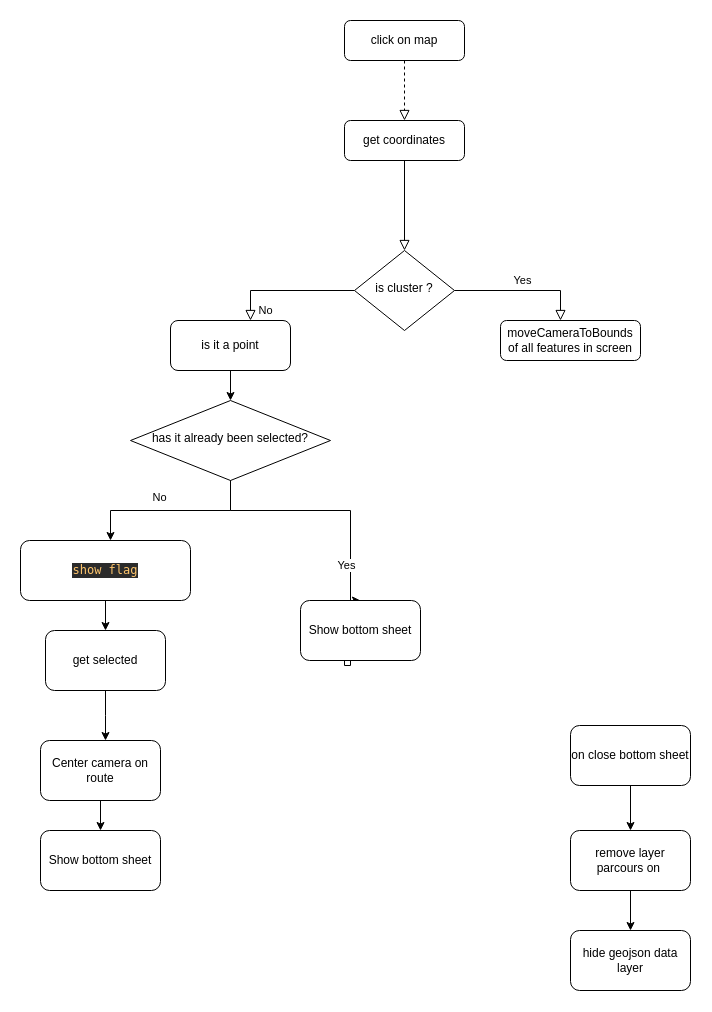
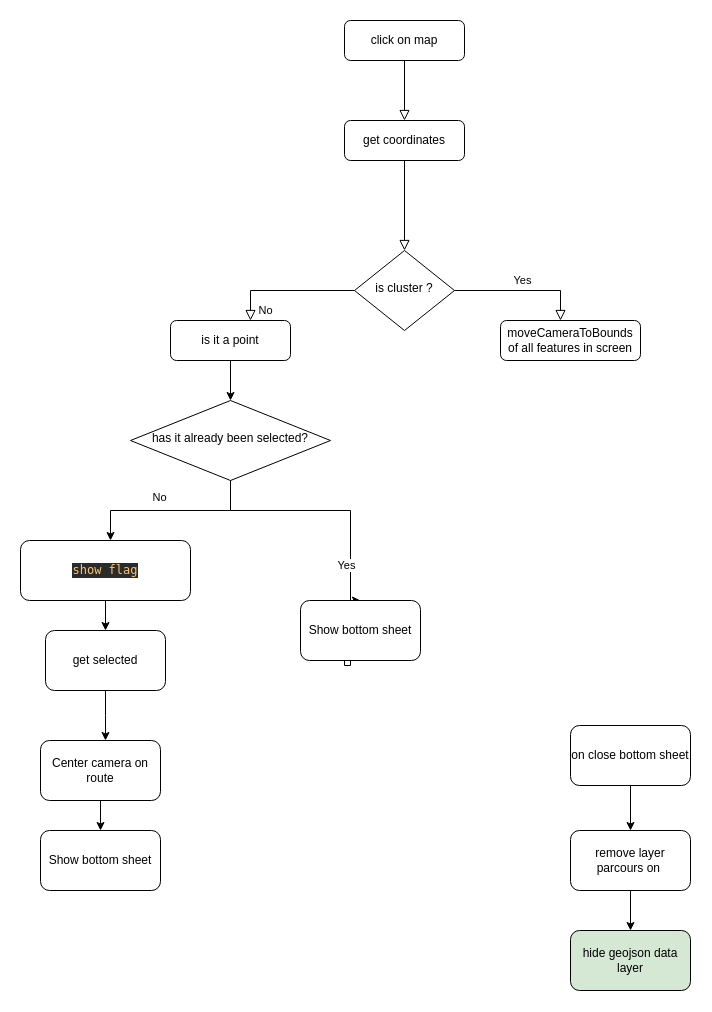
(405, 86) -> (405, 86)
(231, 346) -> (231, 341)
(631, 961) -> (631, 961)
